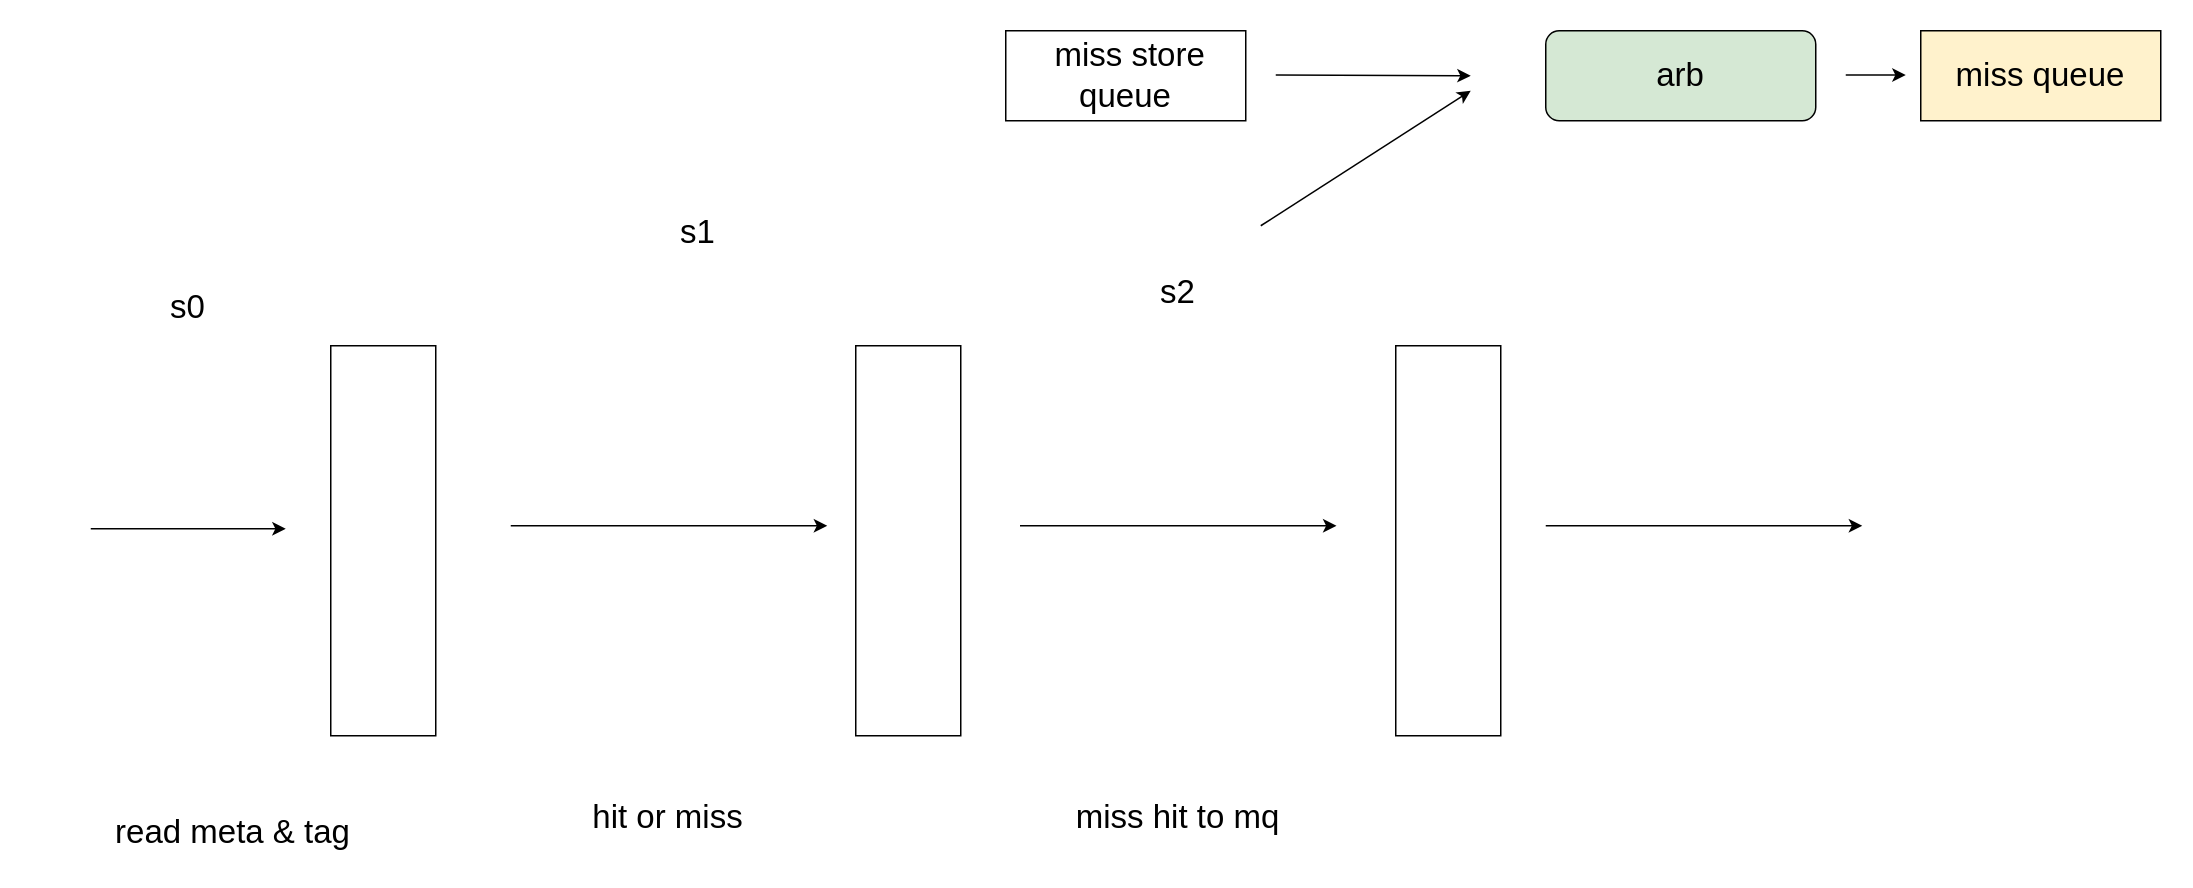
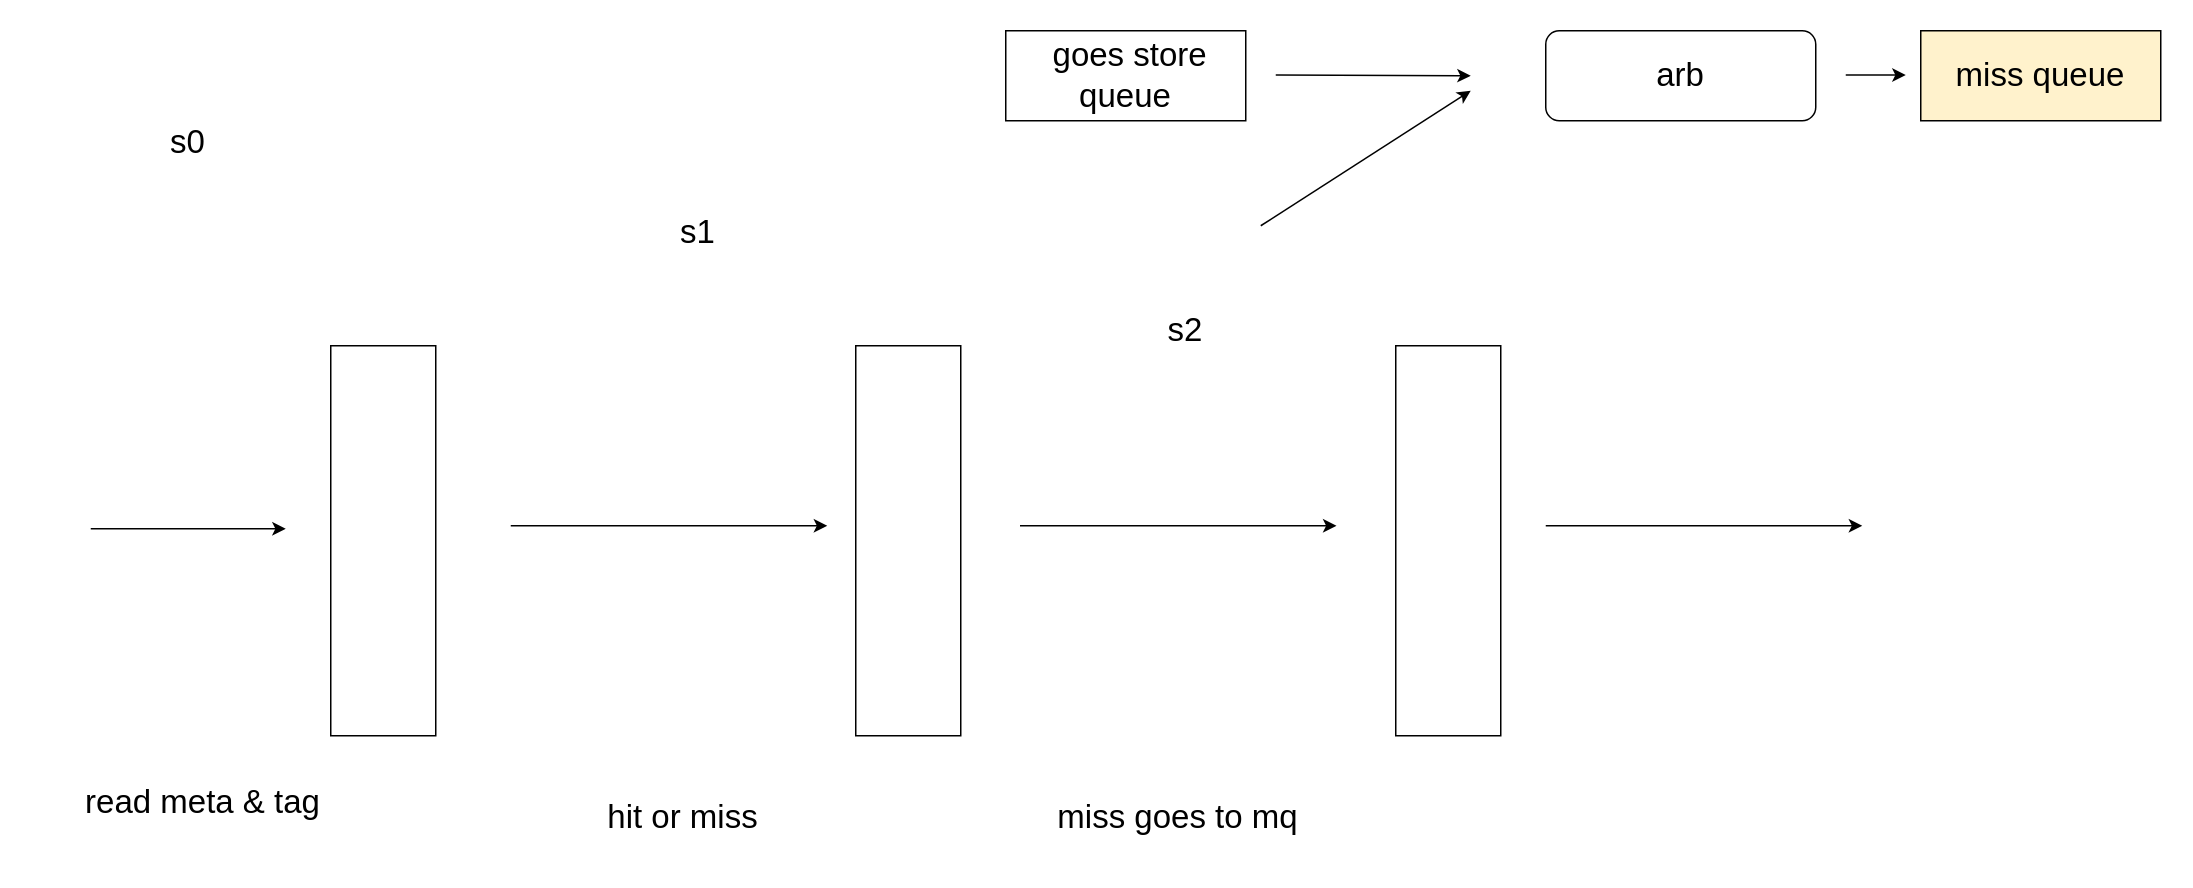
(1126, 76) -> (1126, 76)
(1681, 76) -> (1681, 76)
(1178, 293) -> (1186, 331)
(188, 308) -> (188, 143)
(668, 818) -> (683, 818)
(1178, 818) -> (1178, 818)
(233, 833) -> (203, 803)
